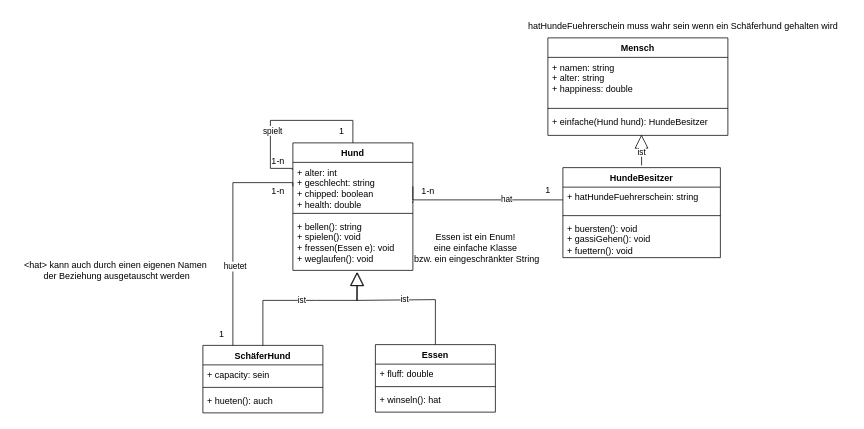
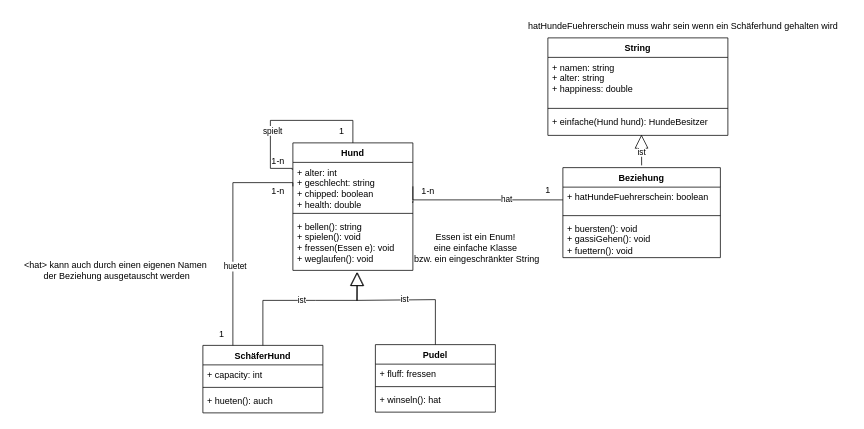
(638, 49) -> (638, 49)
(642, 178) -> (642, 178)
(640, 198) -> (642, 198)
(435, 355) -> (435, 355)
(412, 375) -> (416, 375)
(242, 376) -> (239, 376)
